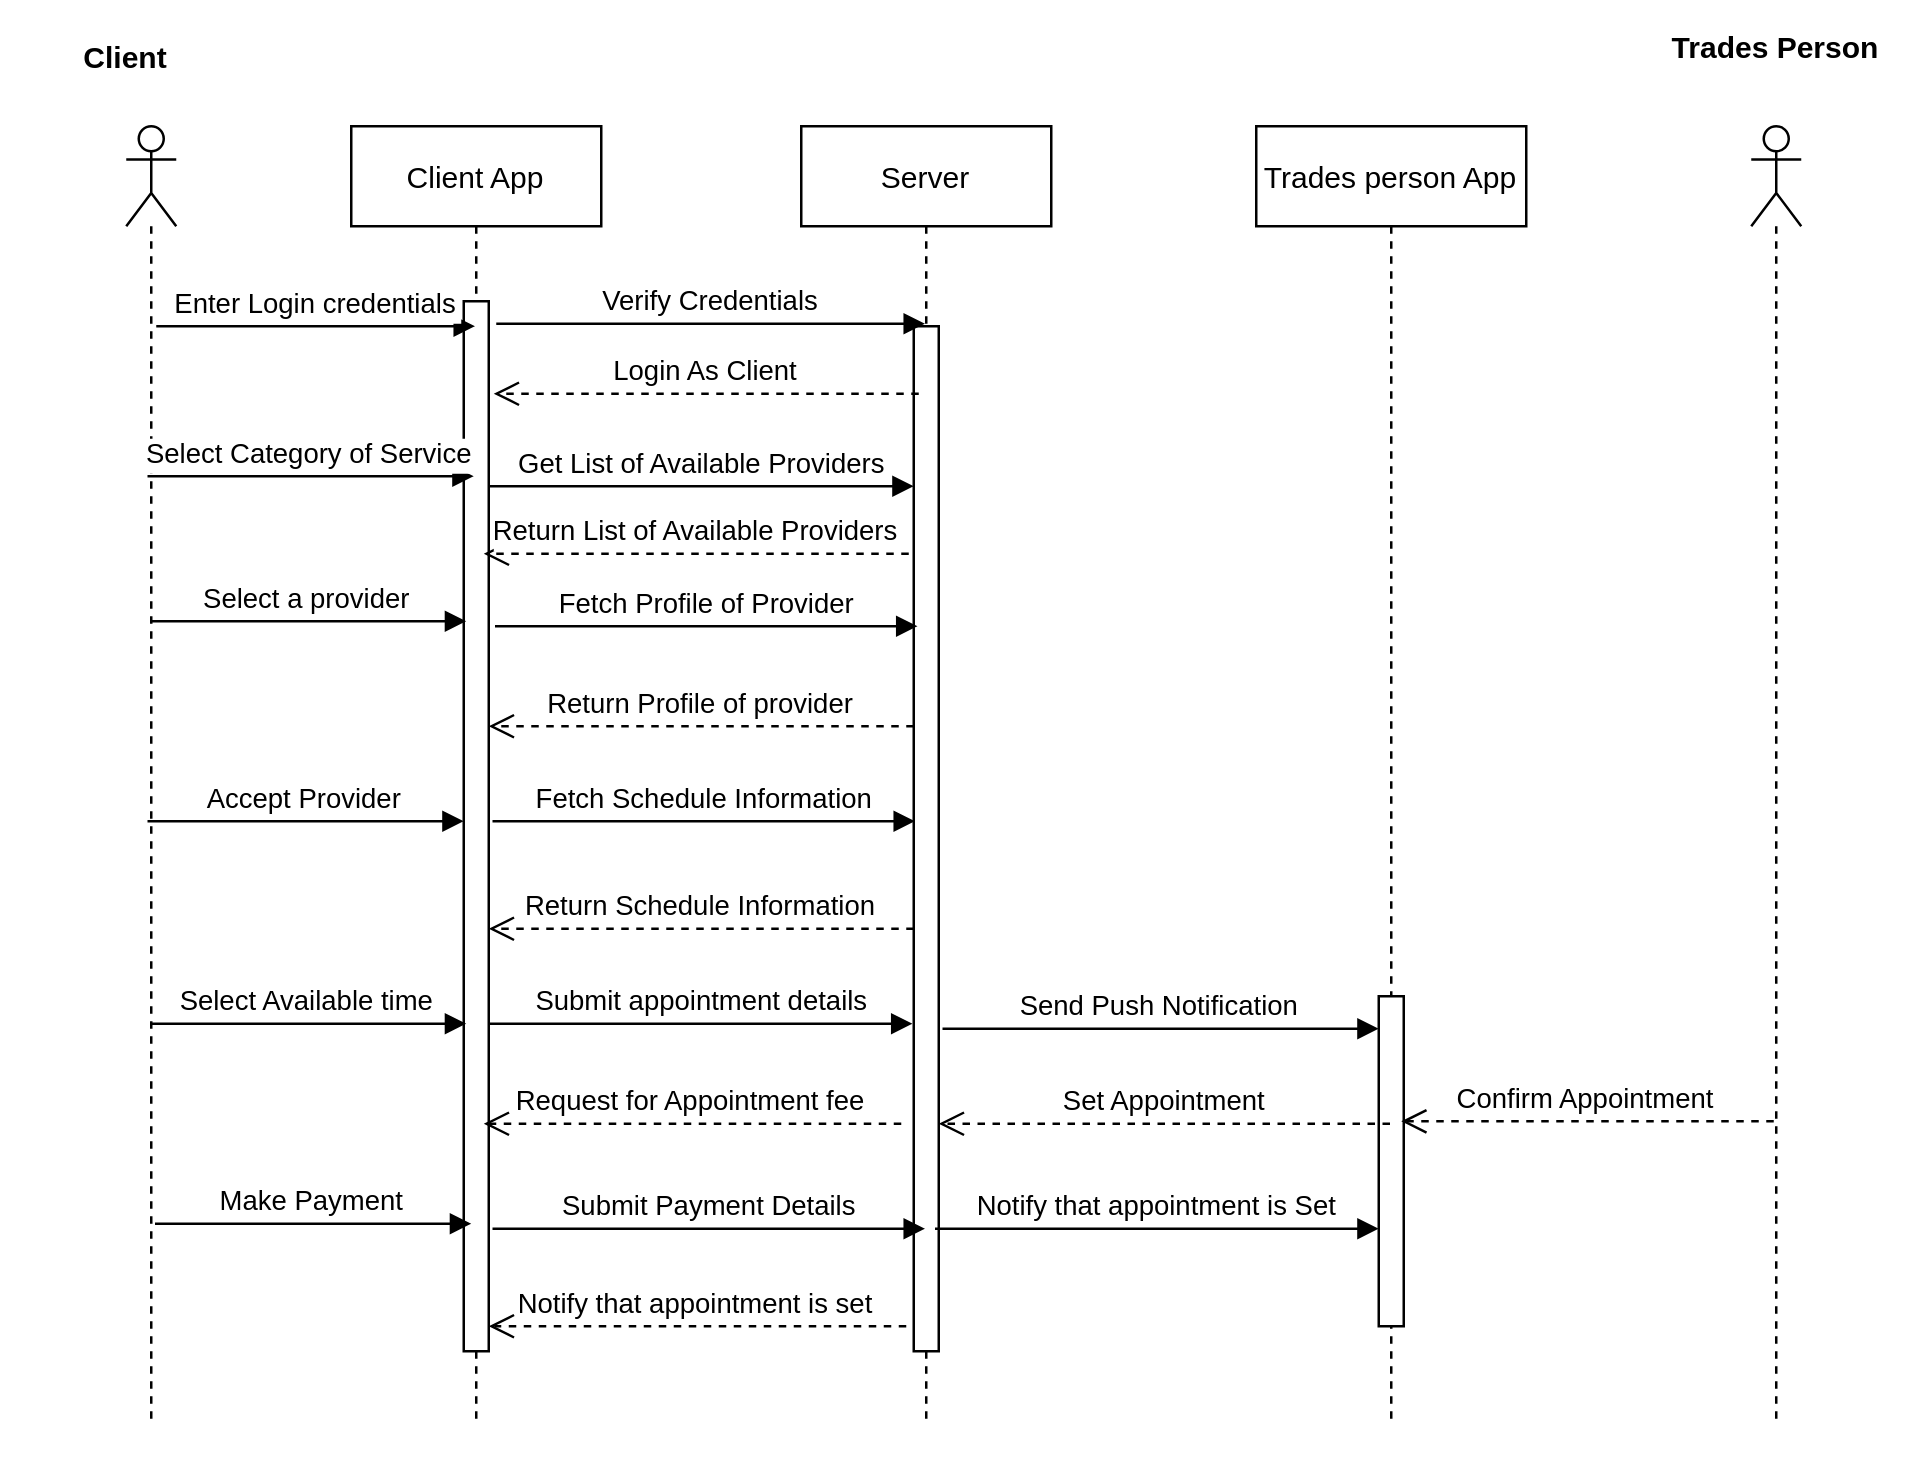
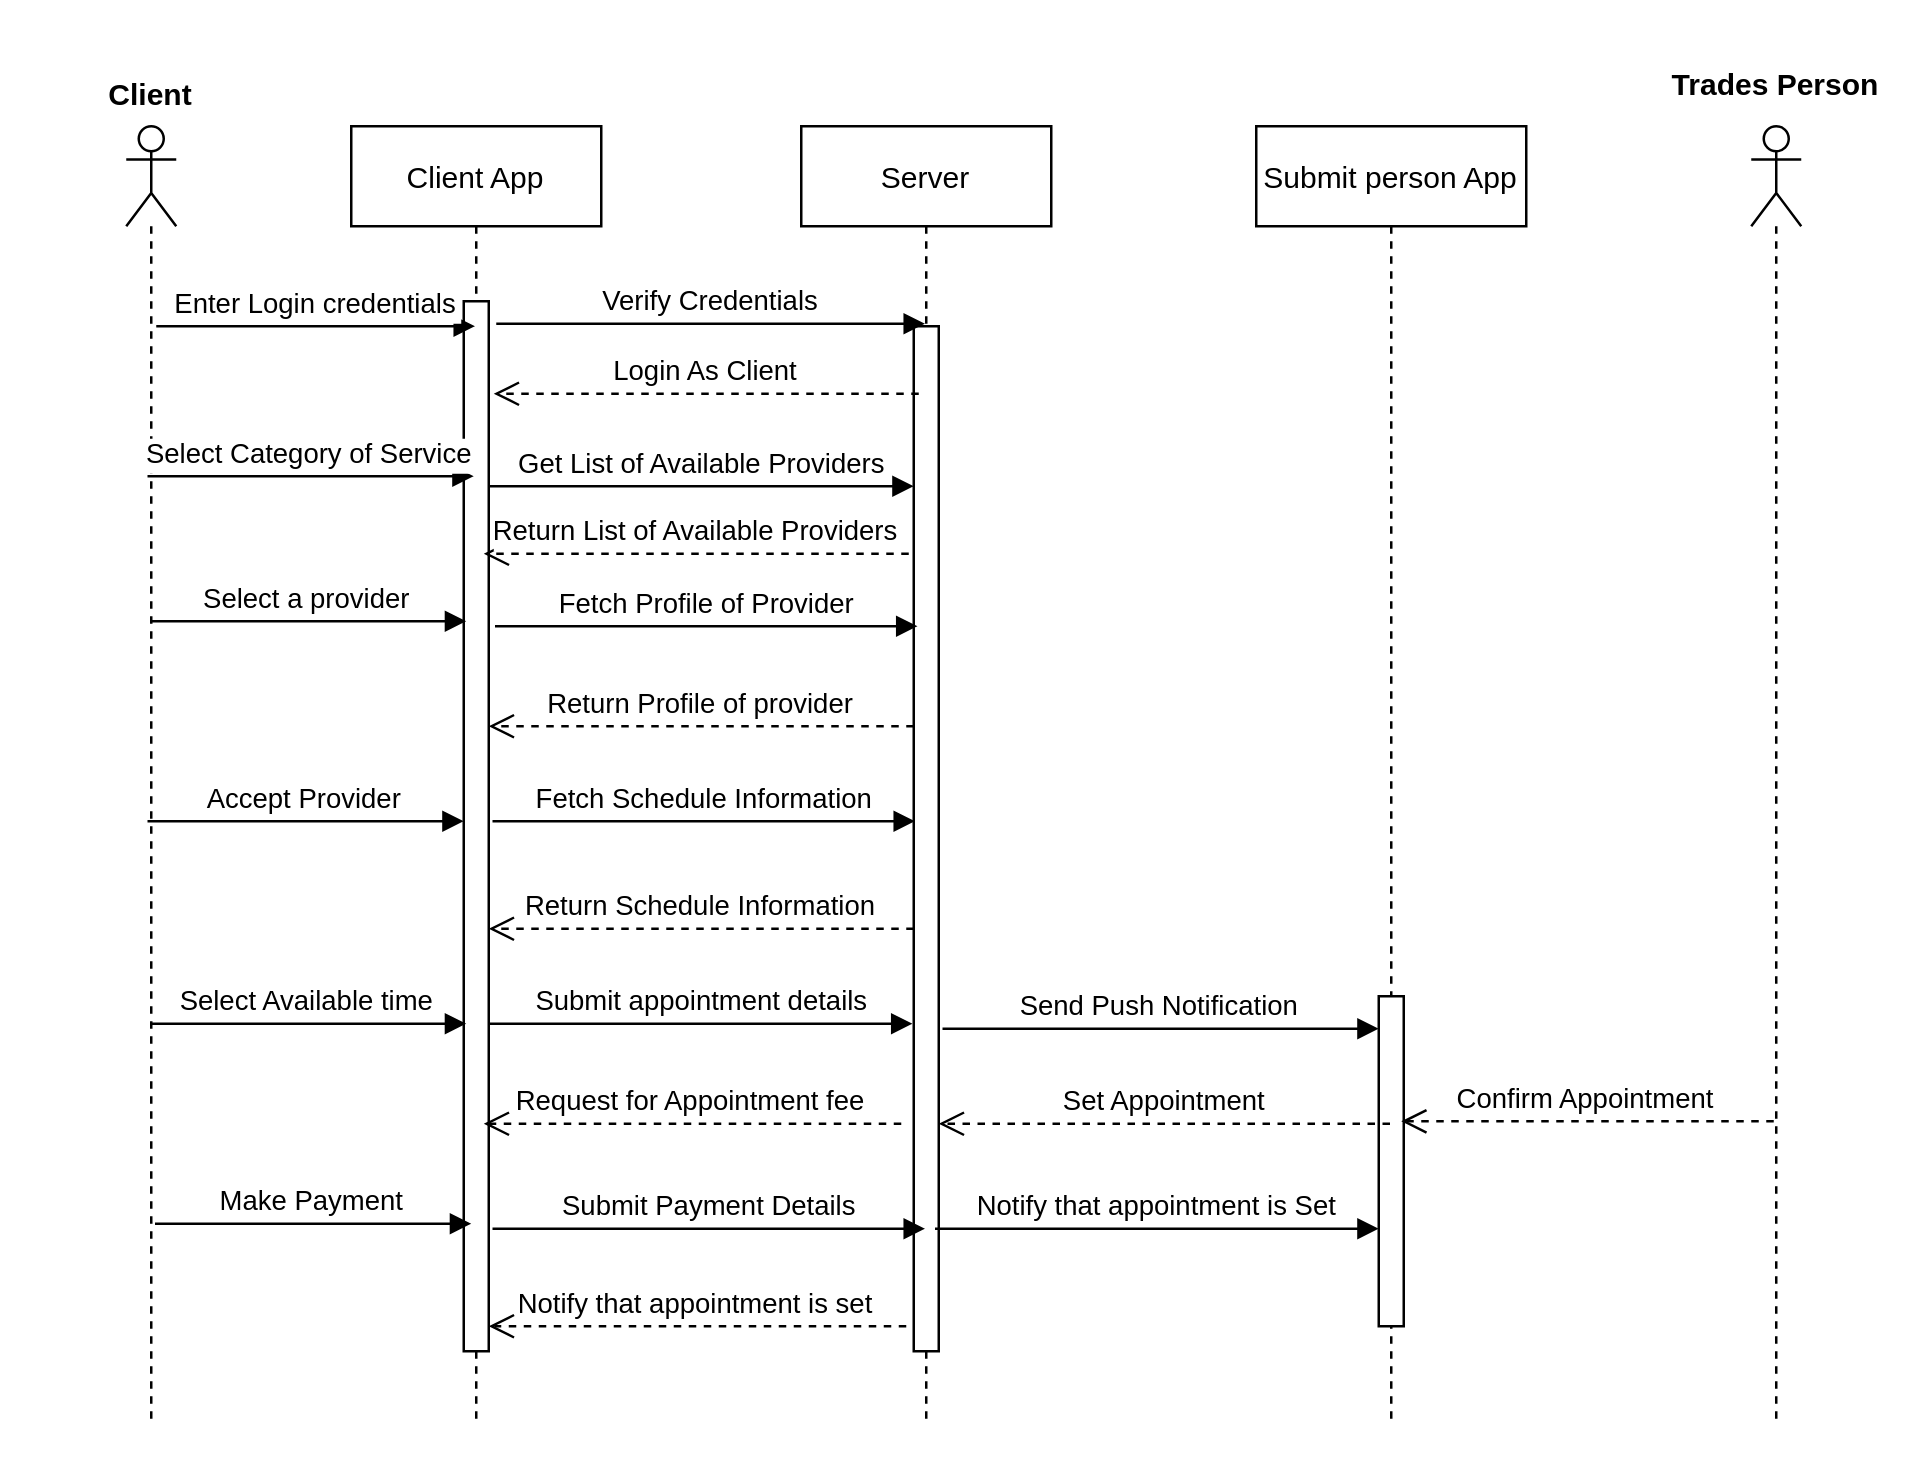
(1776, 46) -> (1776, 84)
(126, 56) -> (151, 94)
(1390, 178) -> (1390, 178)
